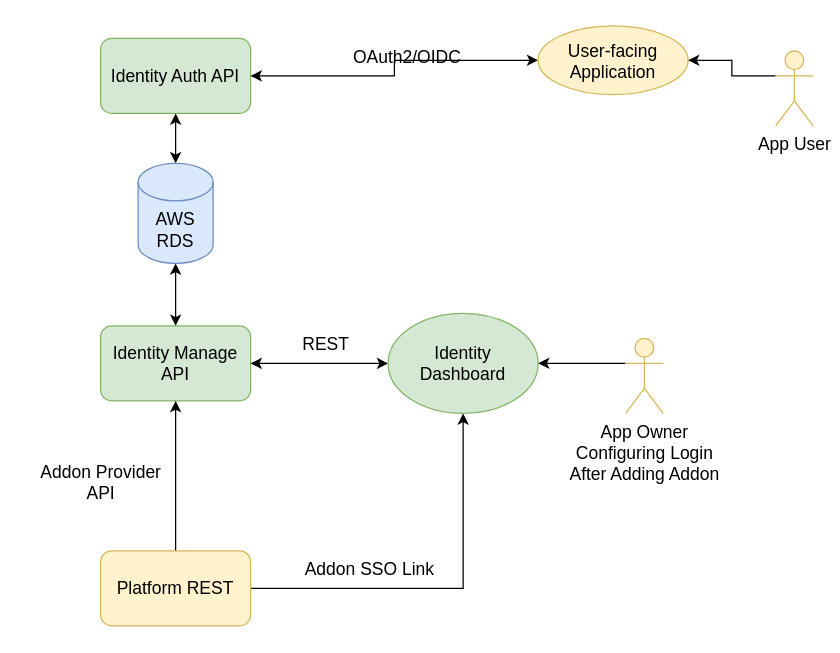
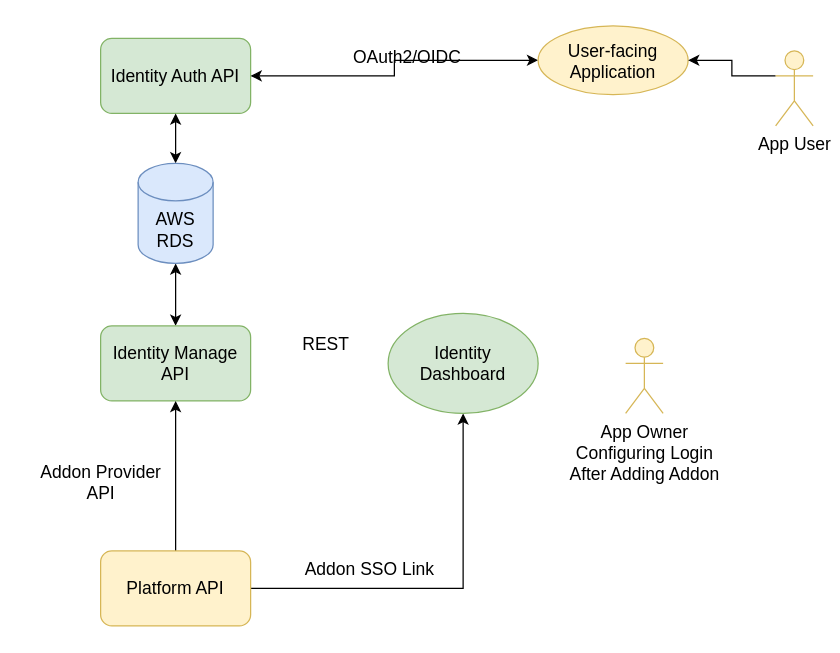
(320, 363) -> none
(585, 363) -> none
(176, 588) -> (176, 588)
